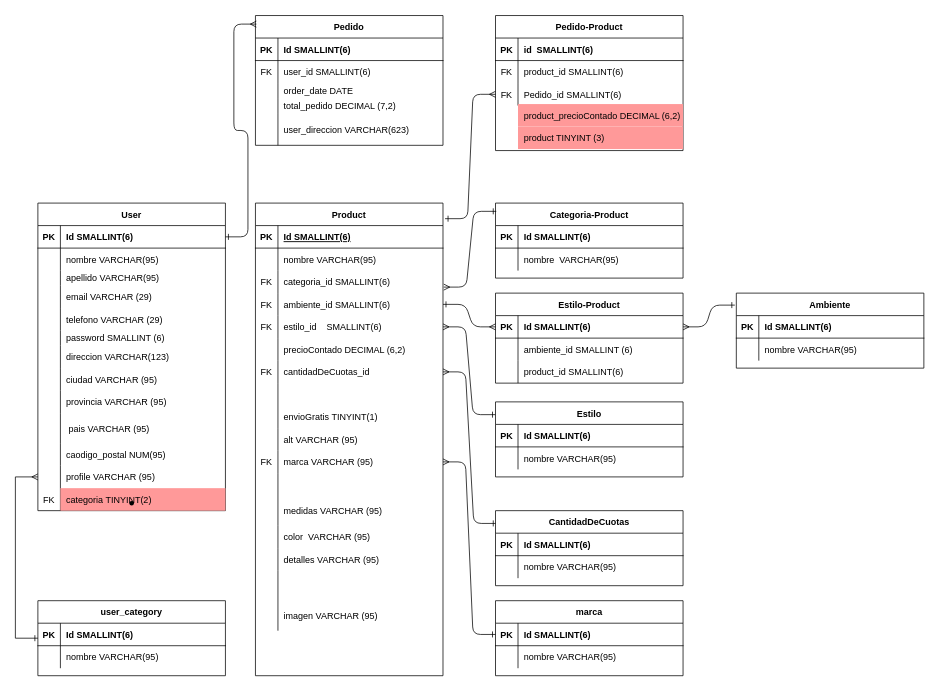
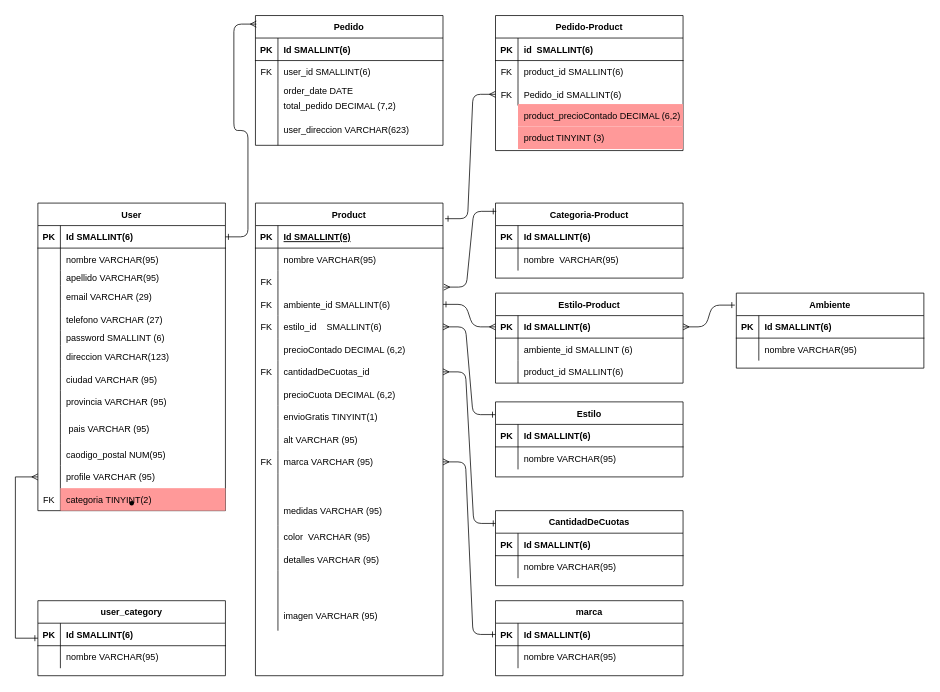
(360, 282) -> none
(115, 320) -> (115, 320)
none -> (360, 394)
